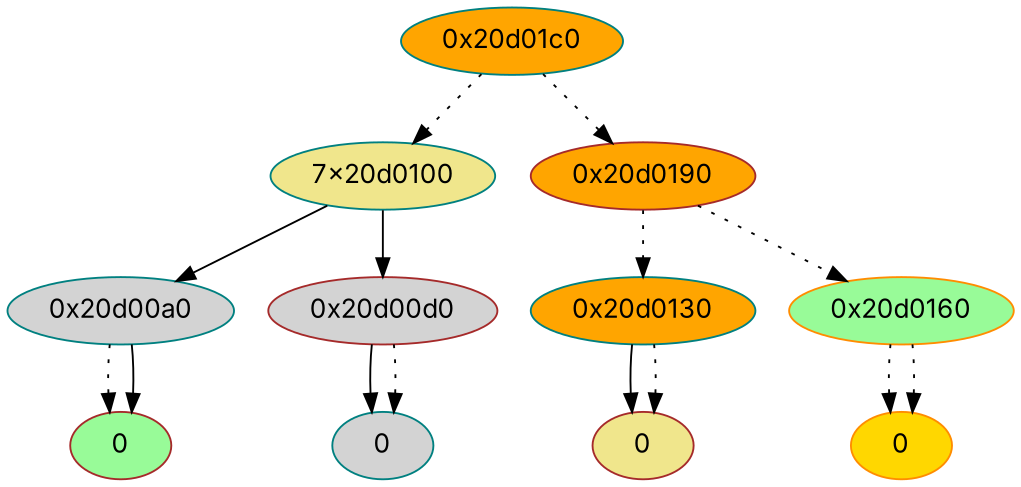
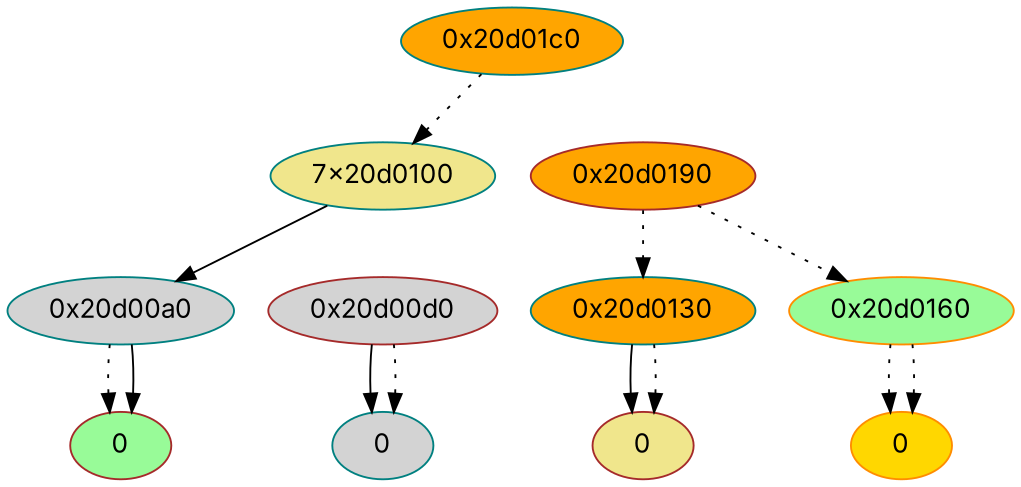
(571, 102) -> none
(383, 234) -> none
